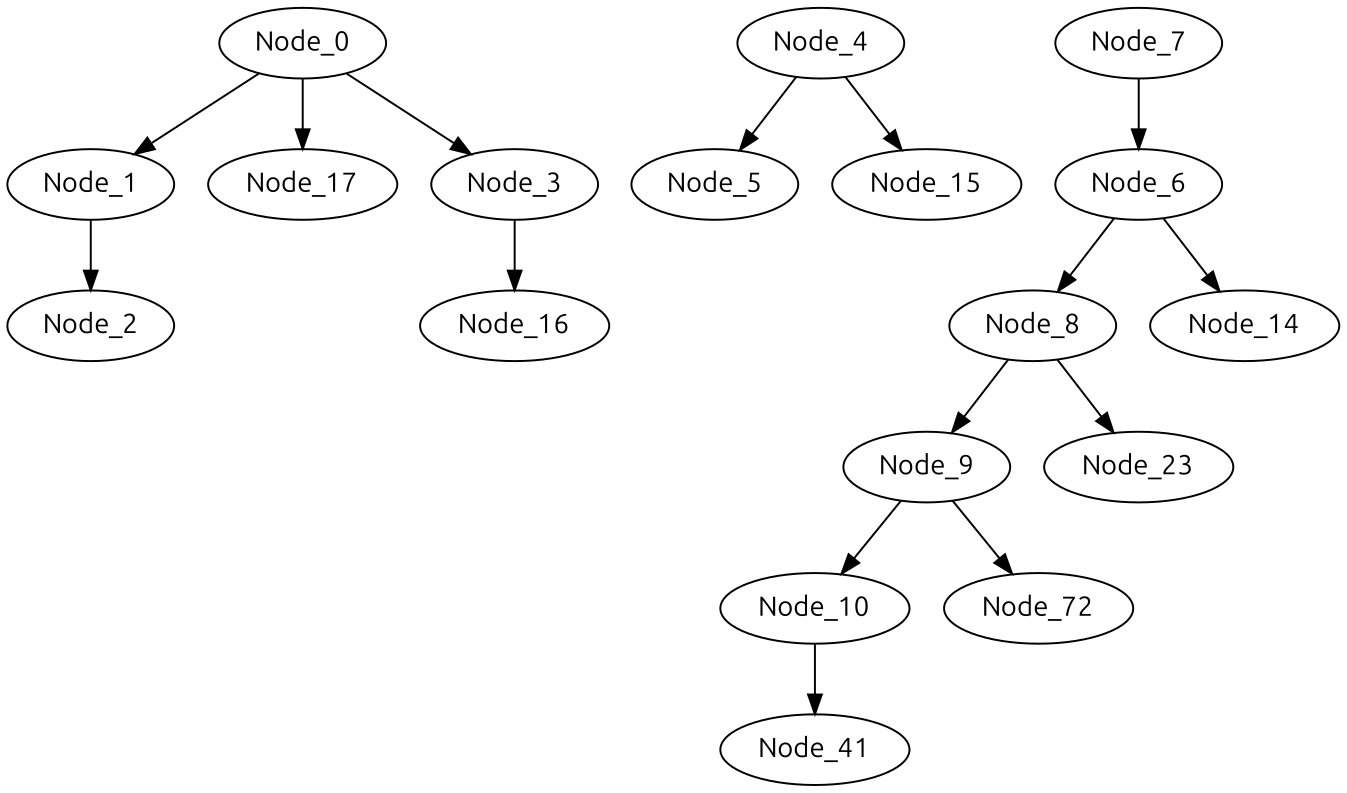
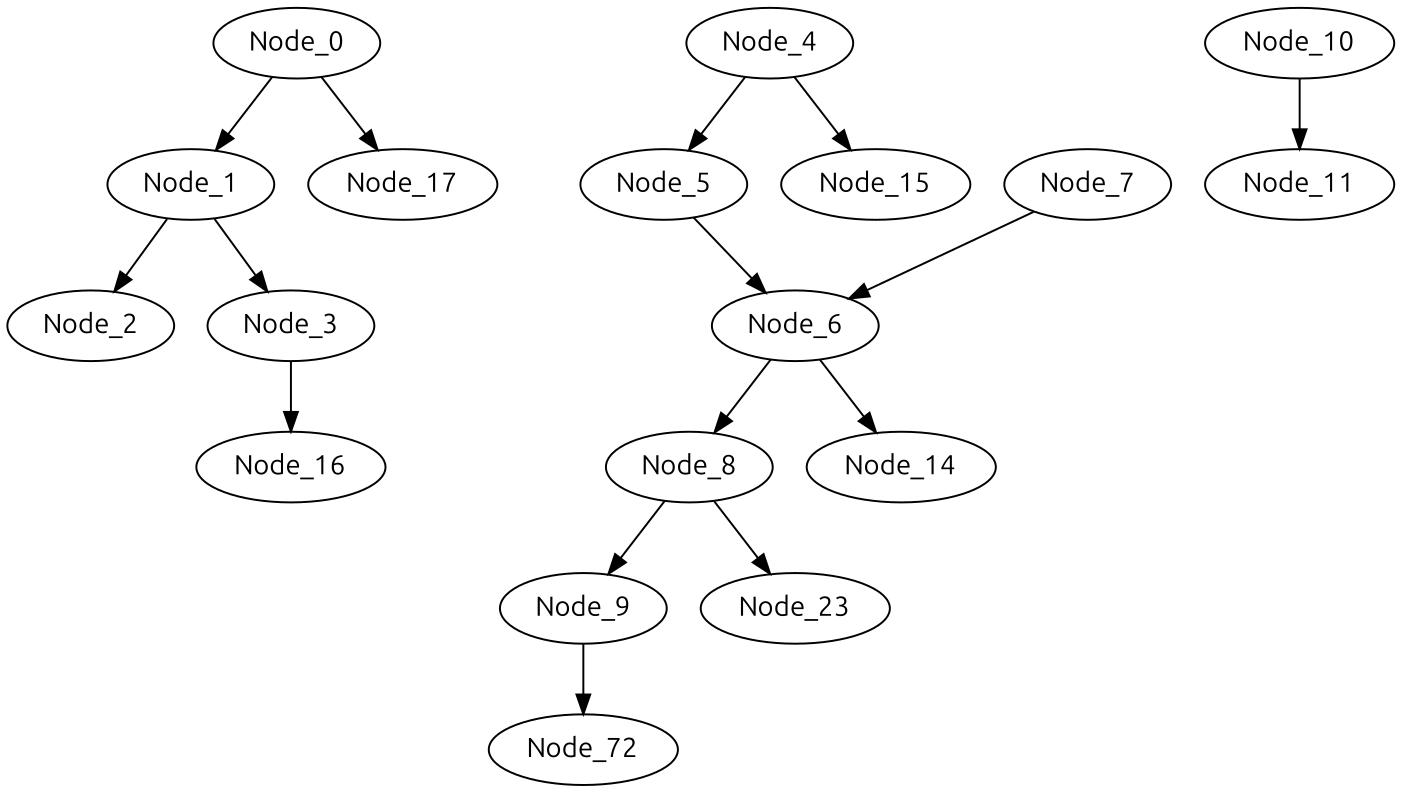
(400, 108) -> (235, 247)
none -> (723, 248)
(877, 530) -> none
(815, 750) -> (1300, 184)
